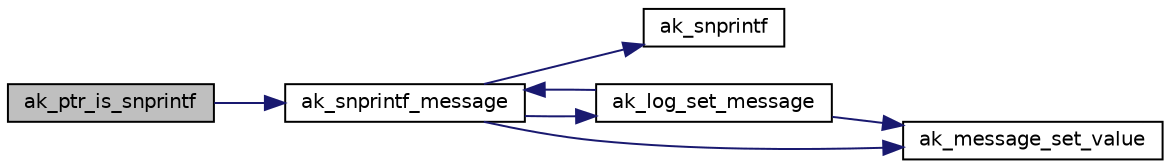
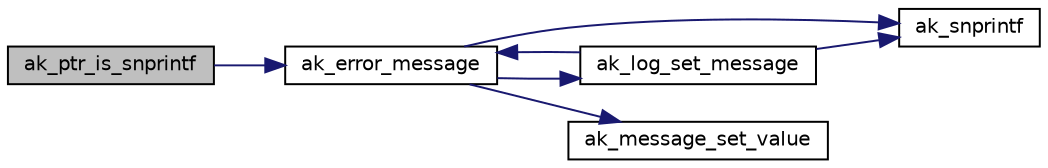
(405, 103) -> (391, 65)
(858, 120) -> (848, 45)
